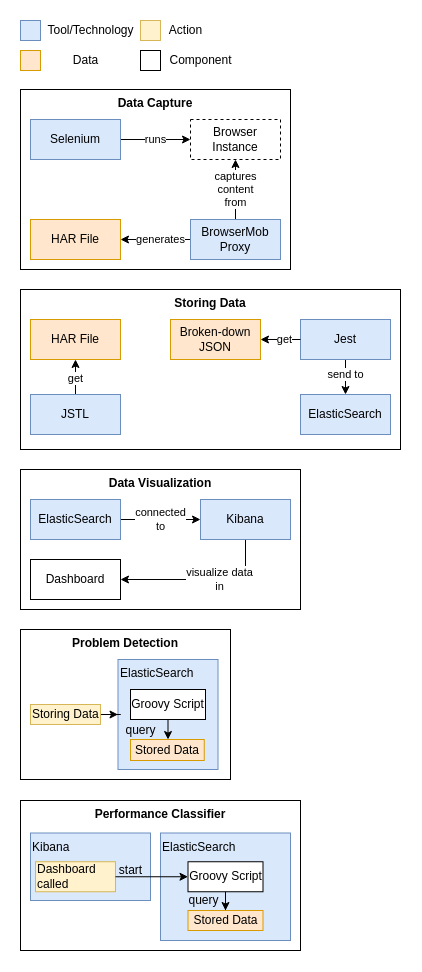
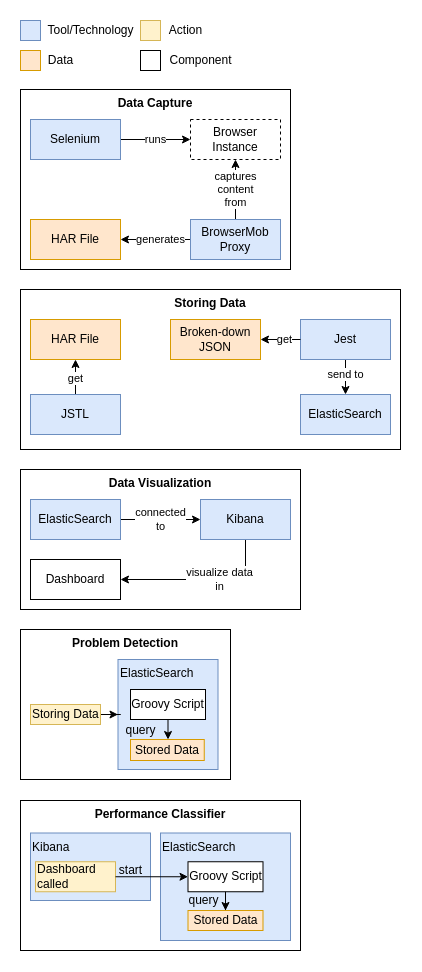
(86, 61) -> (61, 61)
